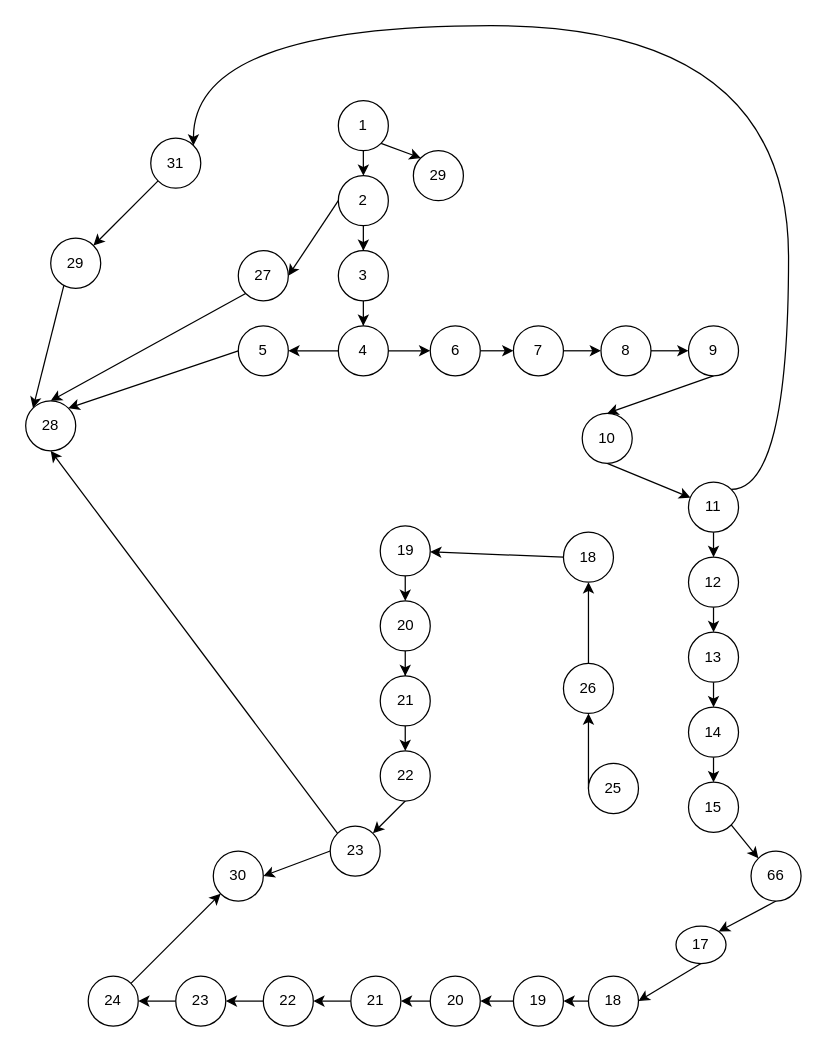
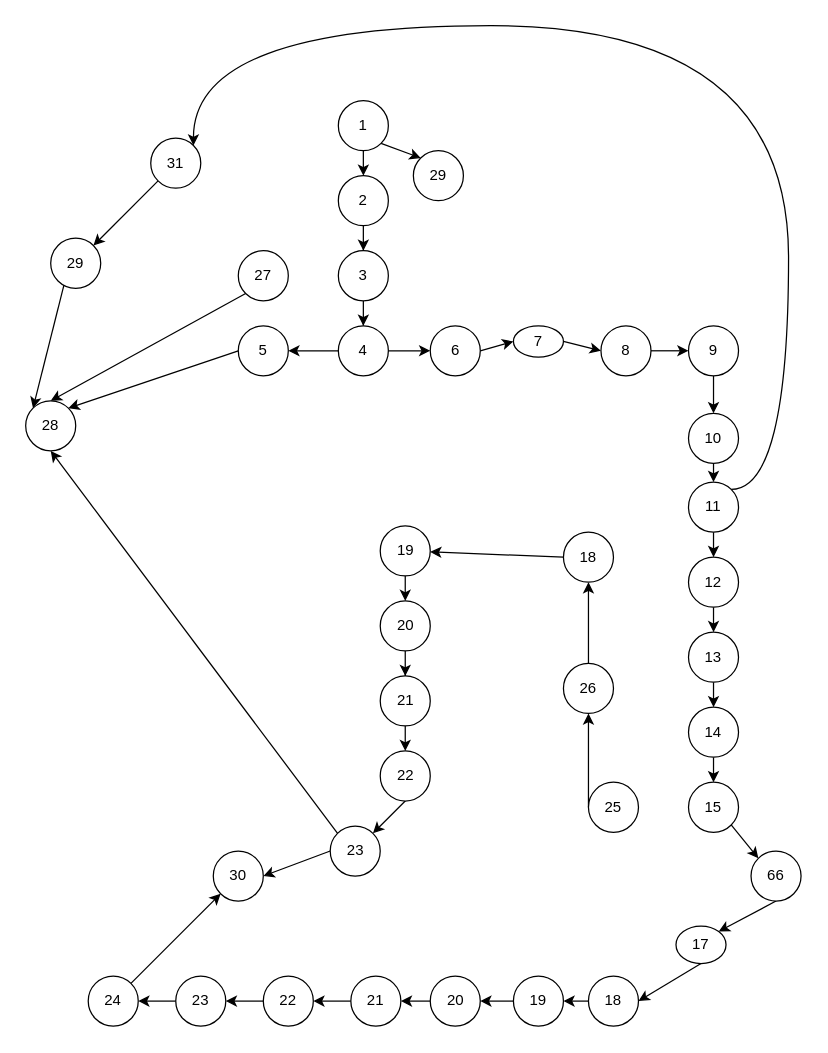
(315, 235) -> none
(538, 351) -> (538, 341)
(607, 438) -> (713, 438)
(613, 788) -> (613, 807)
